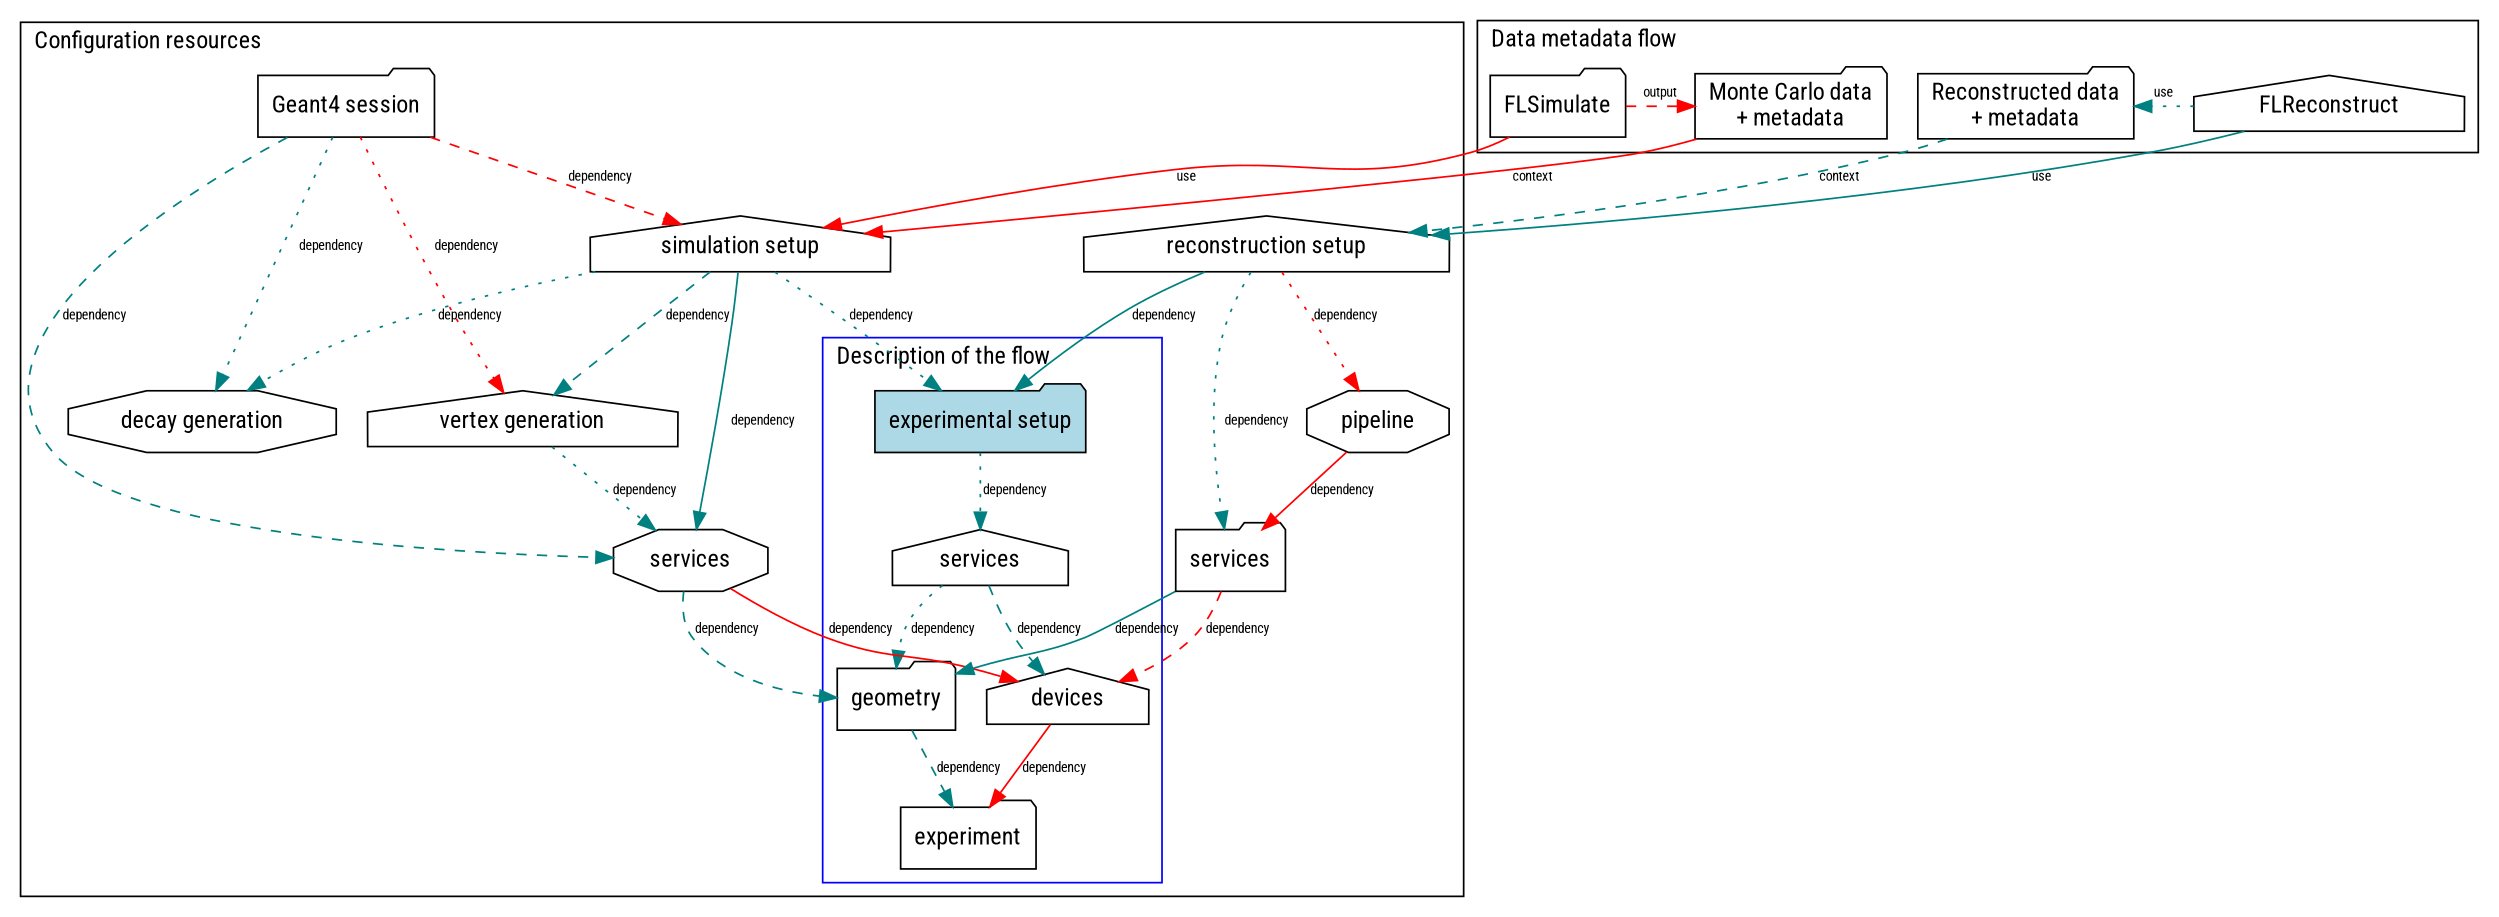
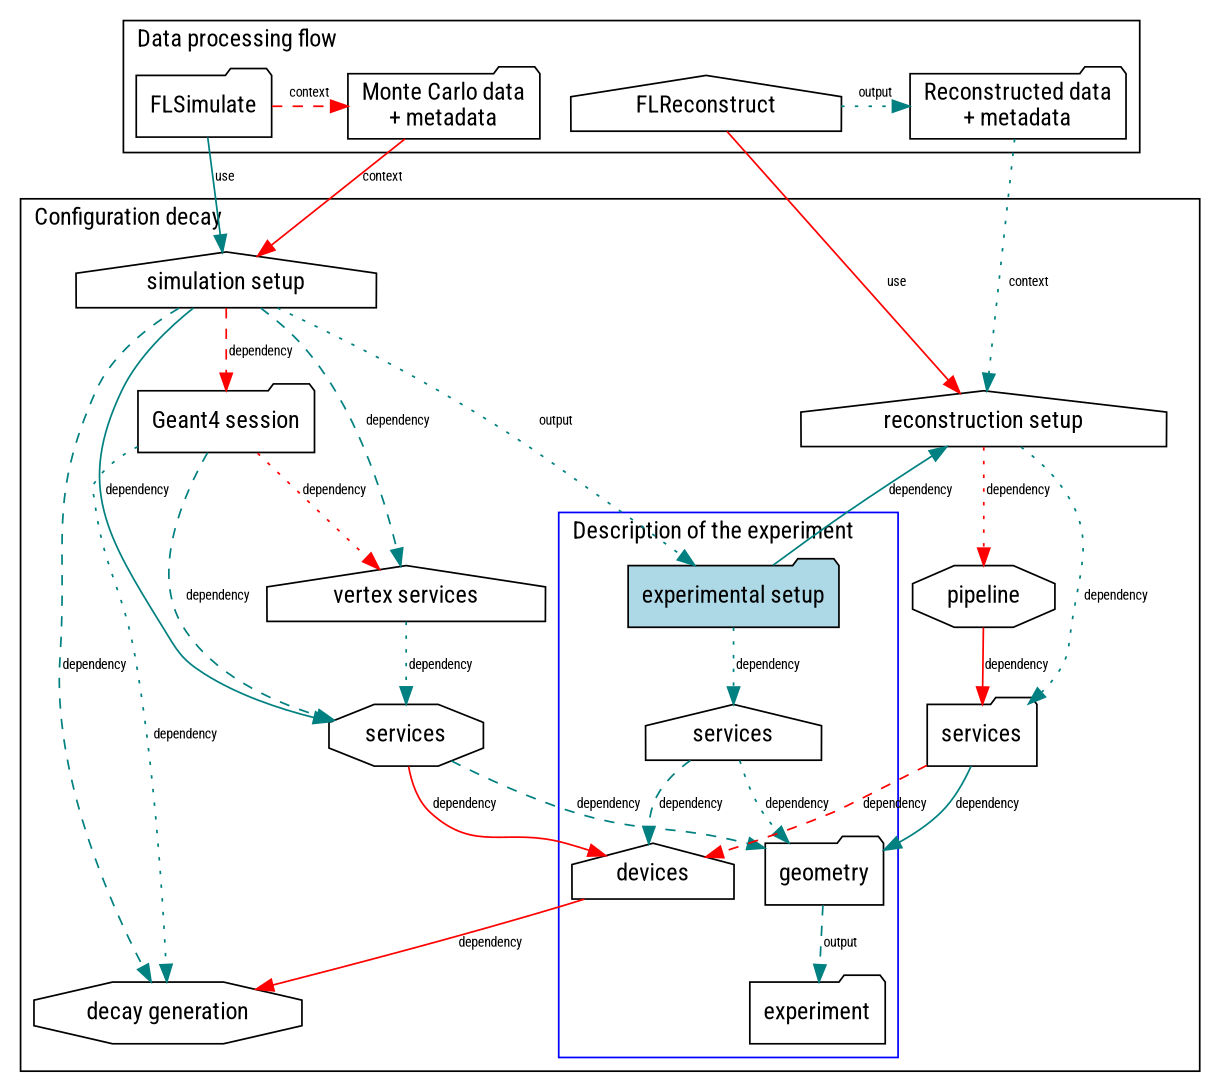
(1584, 40) -> (237, 40)
(148, 42) -> (129, 219)
(1660, 93) -> (310, 93)
(2164, 93) -> (876, 93)
(1175, 170) -> (214, 186)
(547, 178) -> (226, 341)
(1689, 196) -> (1002, 256)
(1849, 196) -> (838, 256)
(424, 313) -> (62, 624)
(881, 316) -> (556, 422)
(1113, 319) -> (864, 501)
(943, 357) -> (714, 532)
(523, 422) -> (406, 596)
(1025, 759) -> (429, 944)
(968, 769) -> (841, 943)
